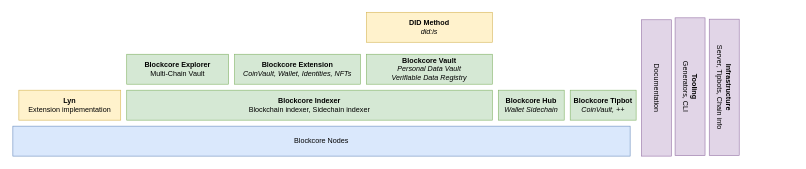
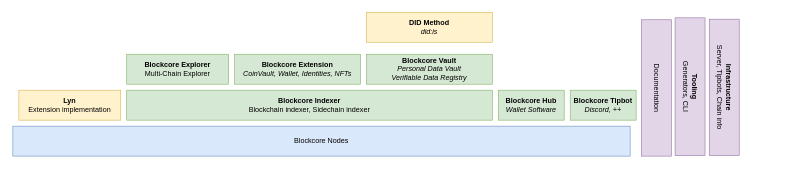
(177, 69) -> (177, 69)
(531, 105) -> (531, 105)
(603, 105) -> (603, 105)
